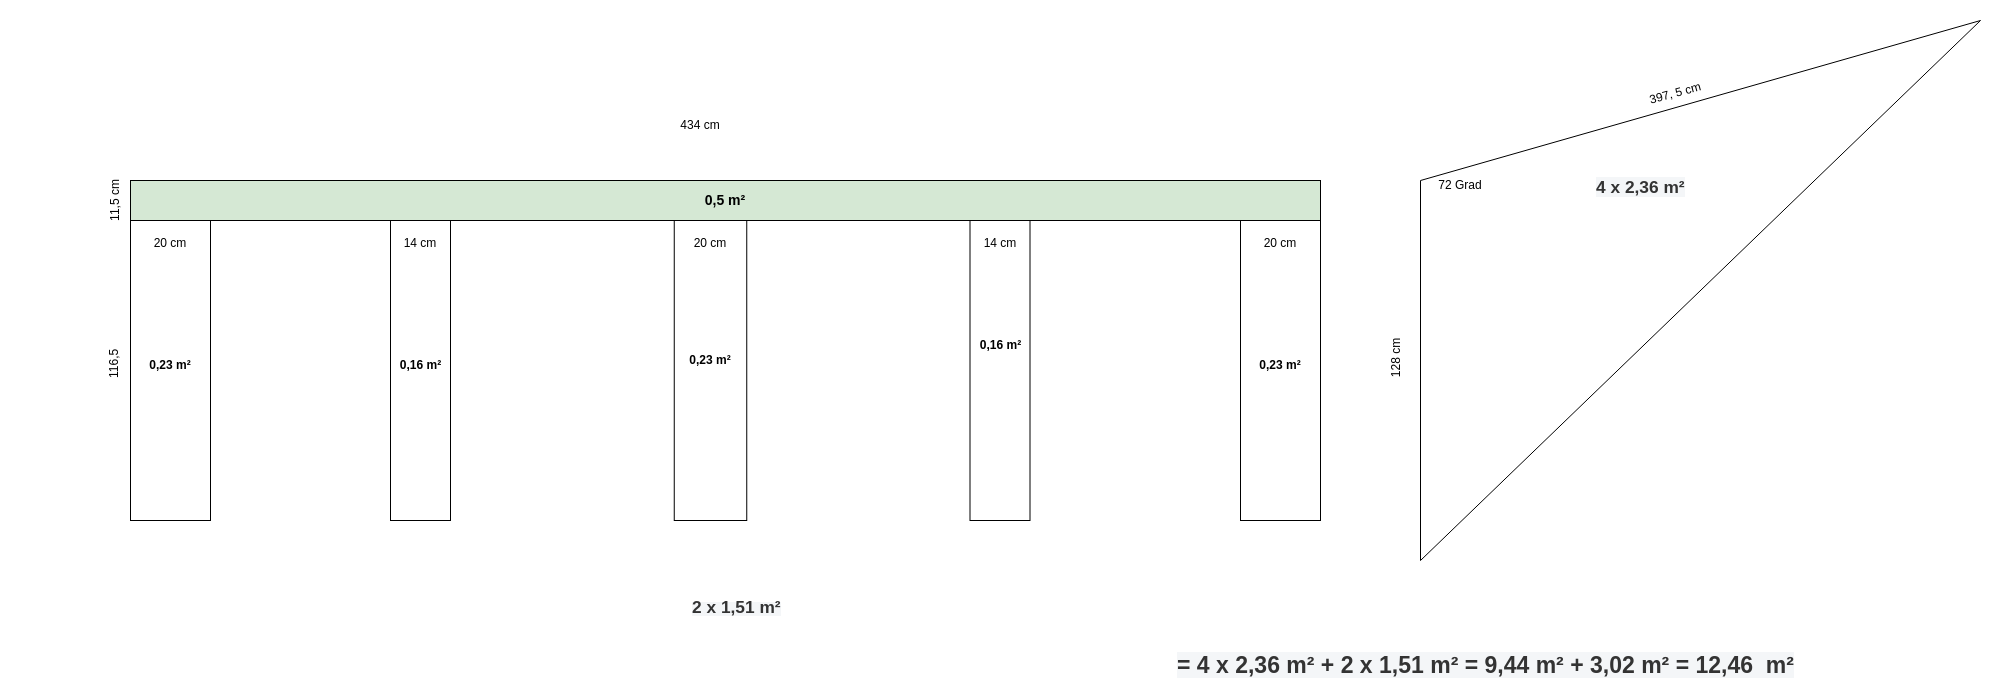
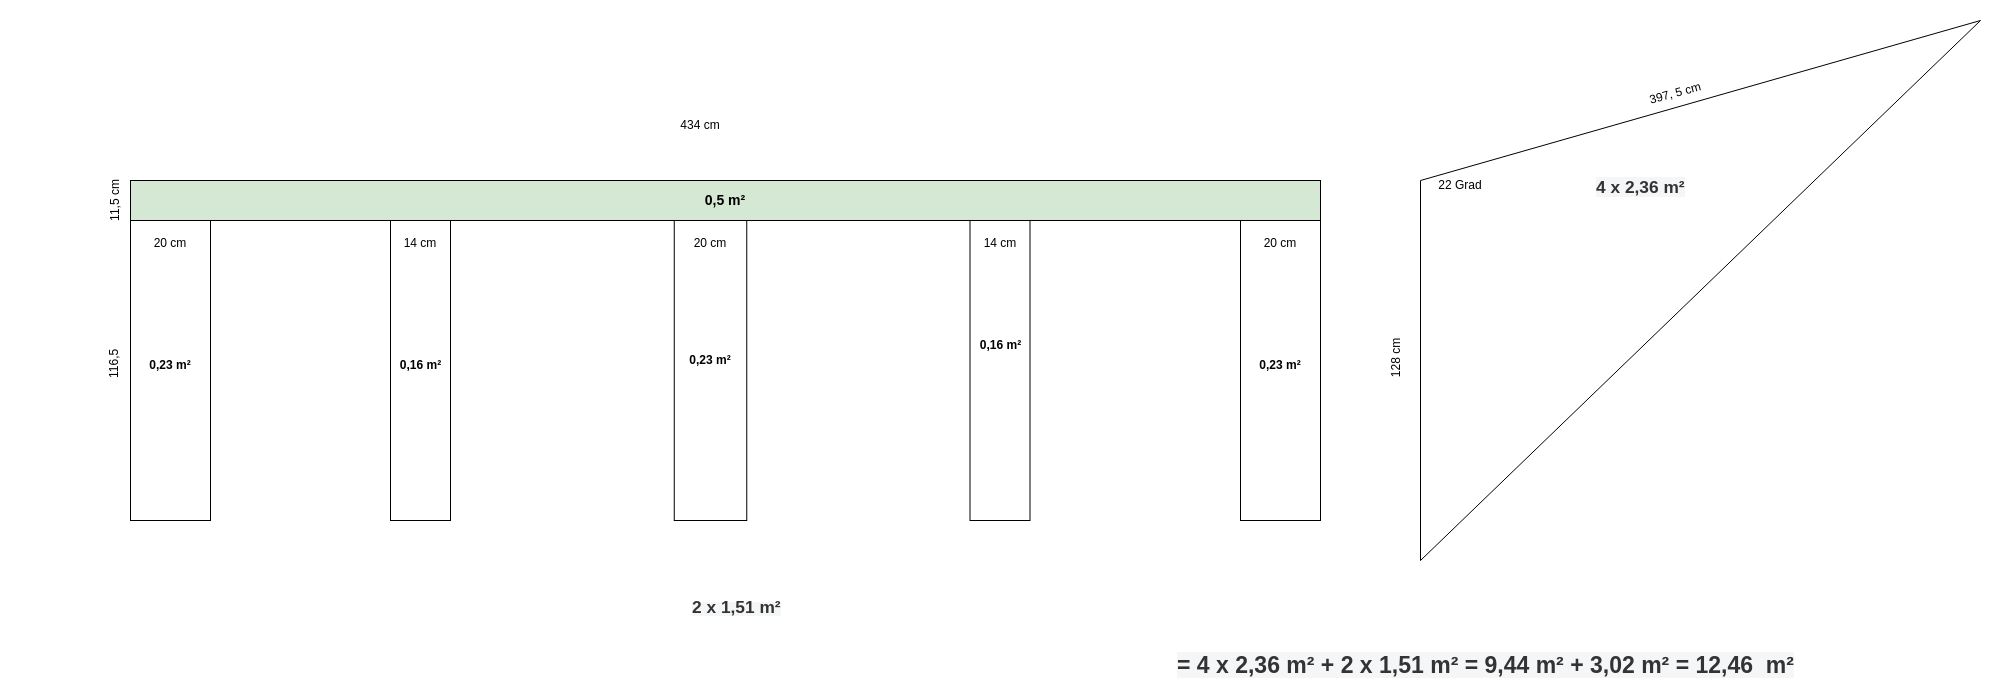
(1461, 186) -> (1461, 186)
